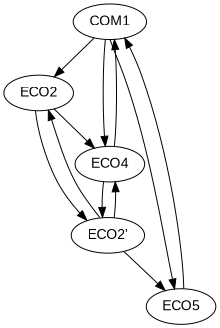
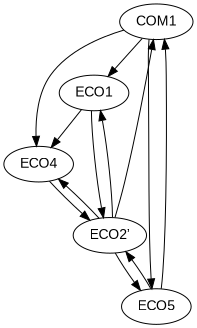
(39, 93) -> (94, 93)
(117, 98) -> (135, 134)
none -> (142, 274)
